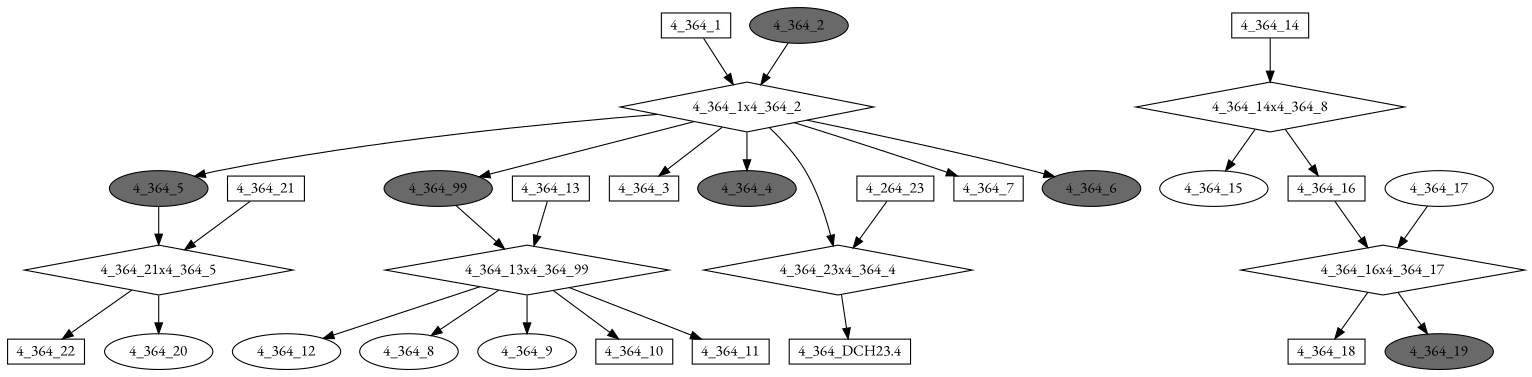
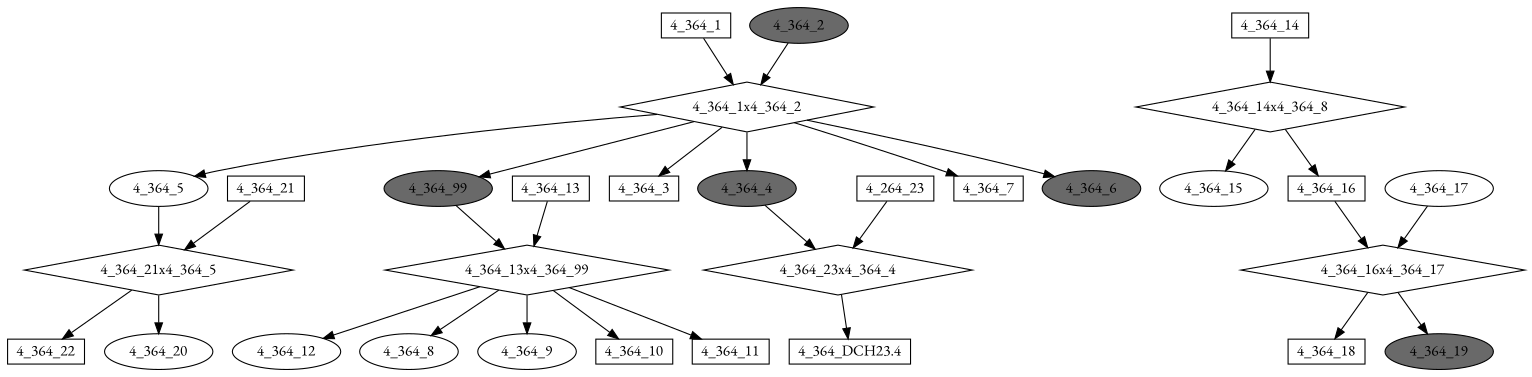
(809, 177) -> (786, 224)
(159, 189) -> (159, 189)
